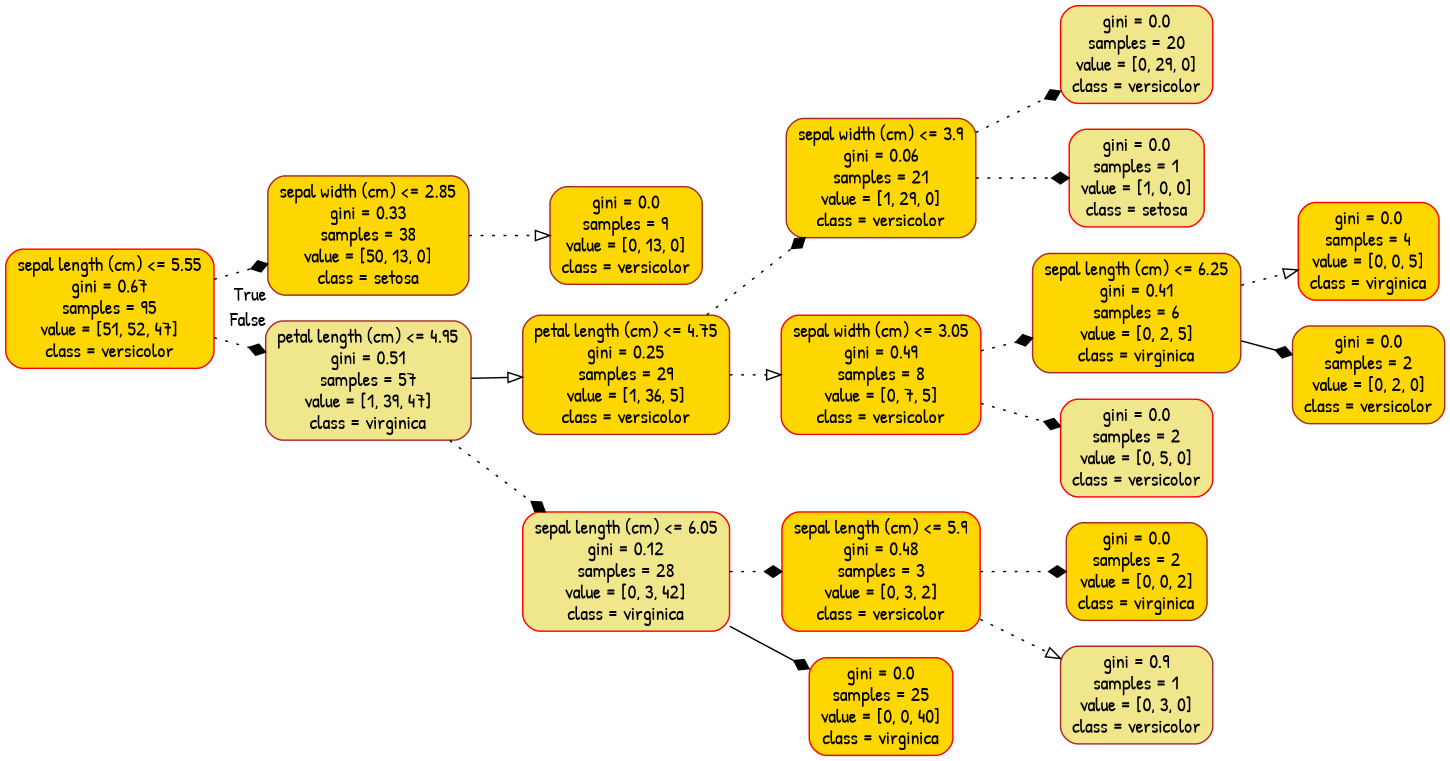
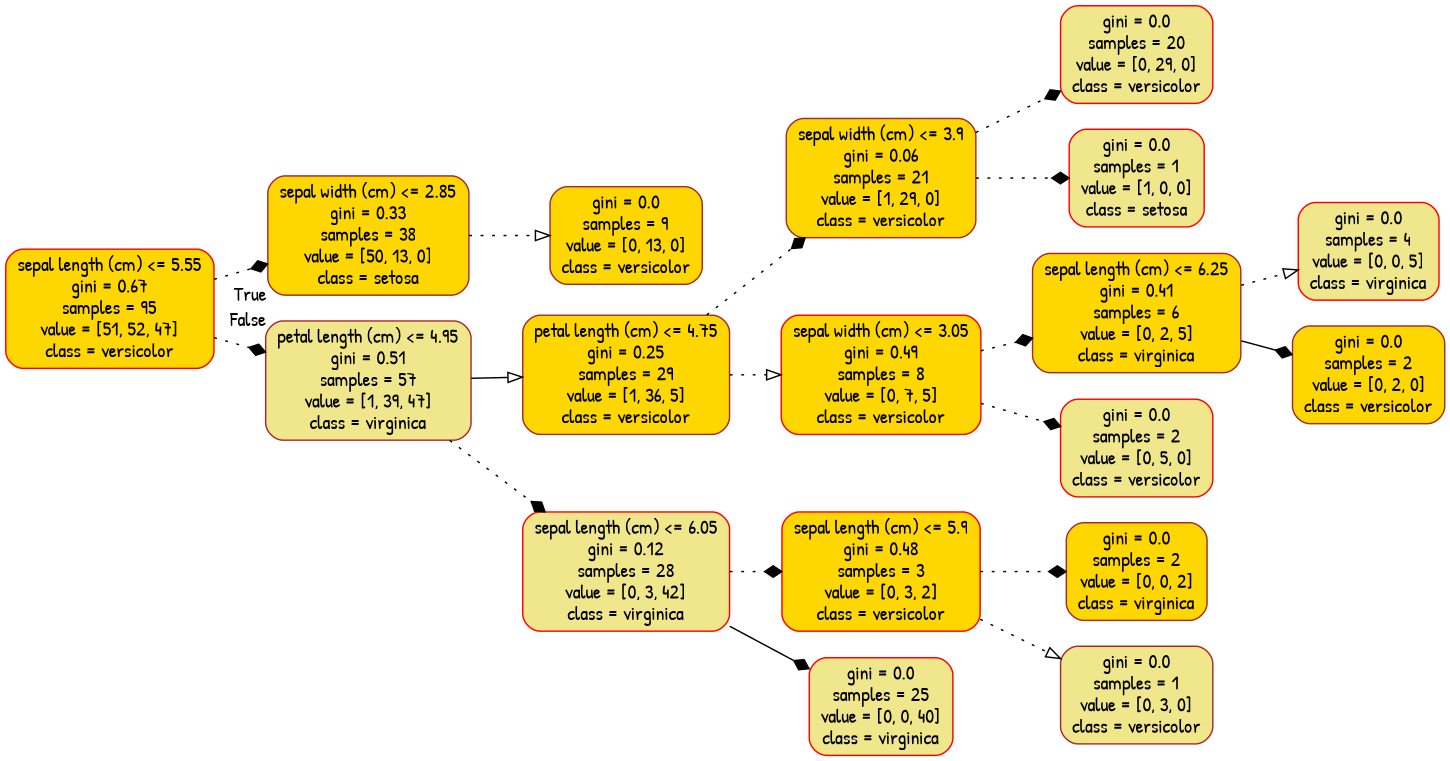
(1369, 251) -> (1369, 251)
(1137, 695) -> (1137, 695)
(881, 707) -> (881, 707)
